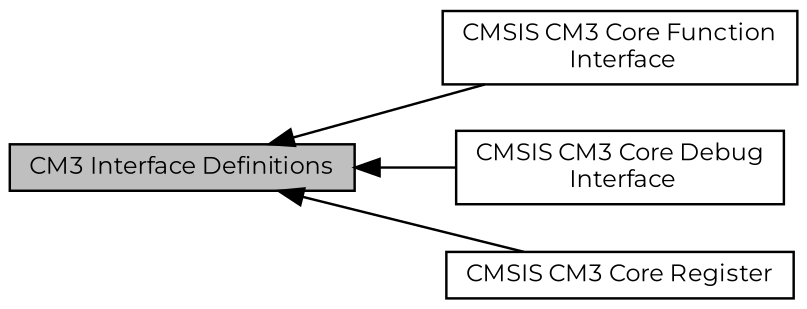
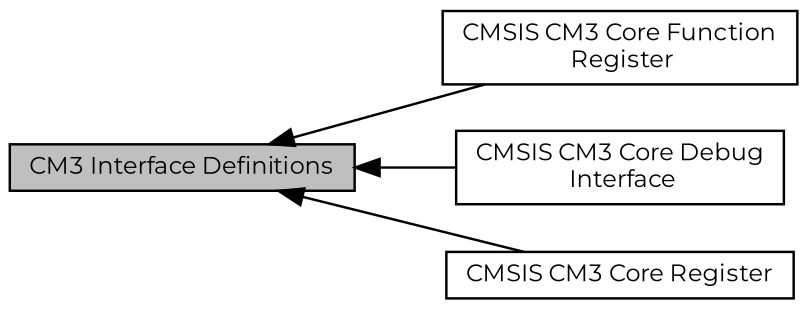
(620, 48) -> (620, 48)
